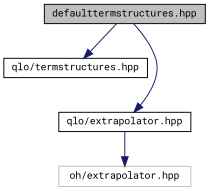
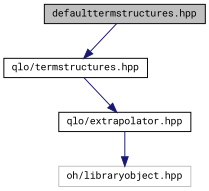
(157, 63) -> (97, 91)
(125, 176) -> (125, 176)
